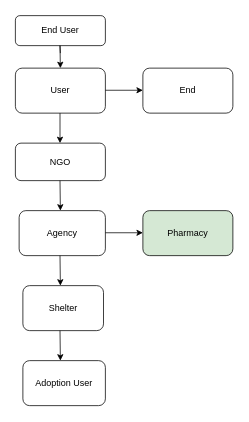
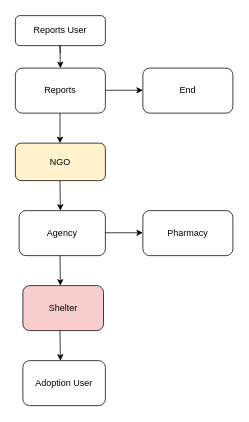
(60, 30) -> (60, 30)
(60, 90) -> (60, 90)
(60, 162) -> (60, 162)
(188, 233) -> (188, 233)
(63, 308) -> (63, 308)
